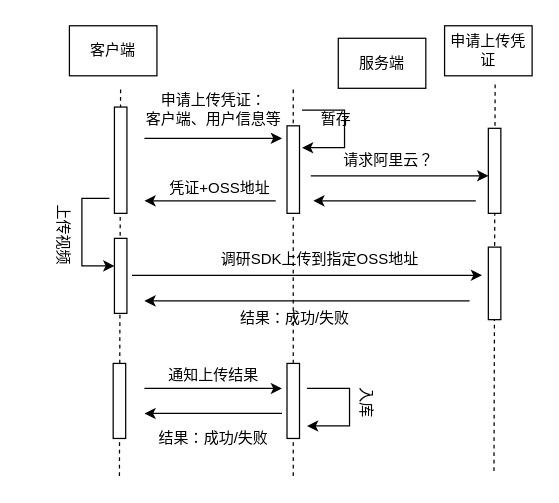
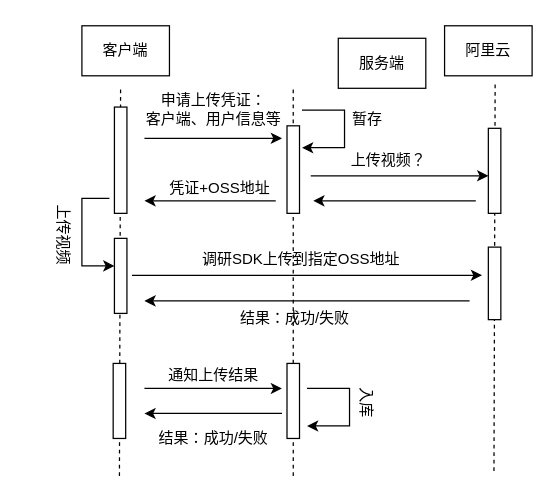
(113, 51) -> (126, 51)
(488, 51) -> (488, 51)
(336, 119) -> (367, 119)
(389, 161) -> (389, 161)
(319, 259) -> (301, 259)
